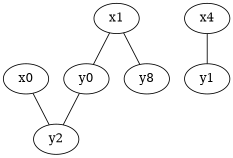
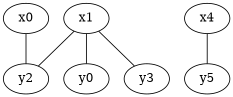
(147, 79) -> (147, 79)
(207, 79) -> (207, 79)
(71, 109) -> (56, 49)
